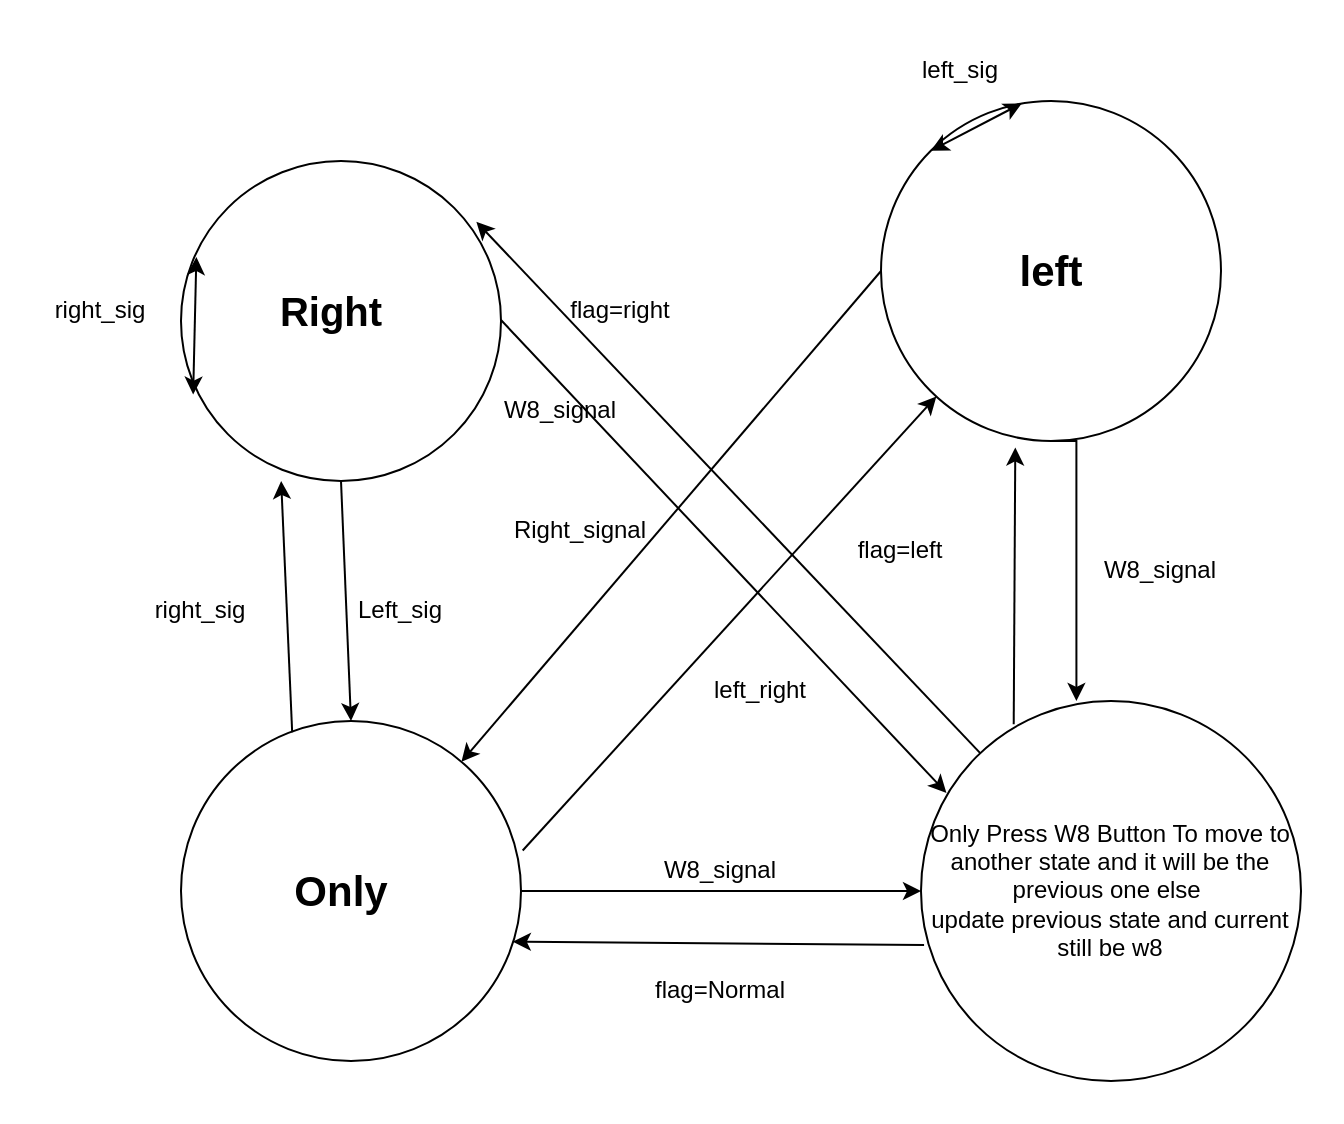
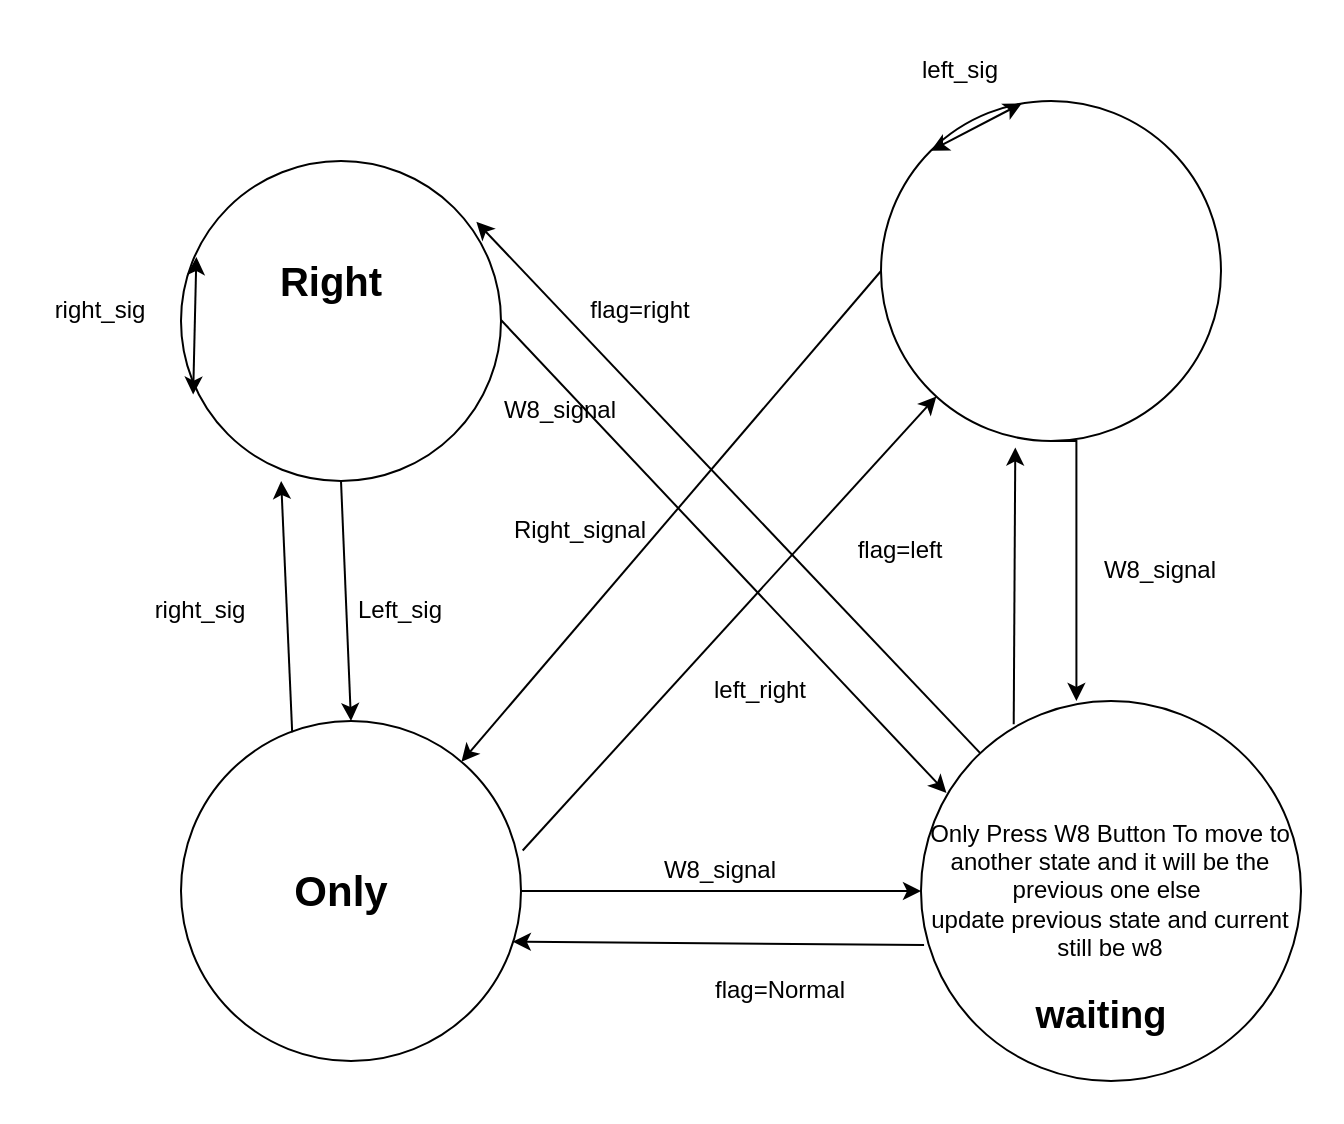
(1051, 271) -> none
(331, 311) -> (331, 281)
(621, 311) -> (641, 311)
(721, 991) -> (781, 991)
none -> (1101, 1021)
